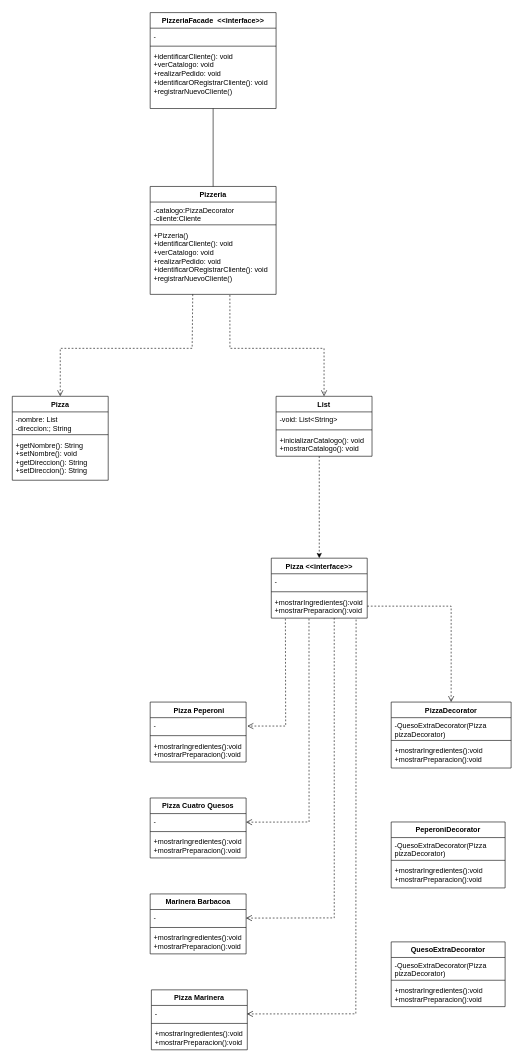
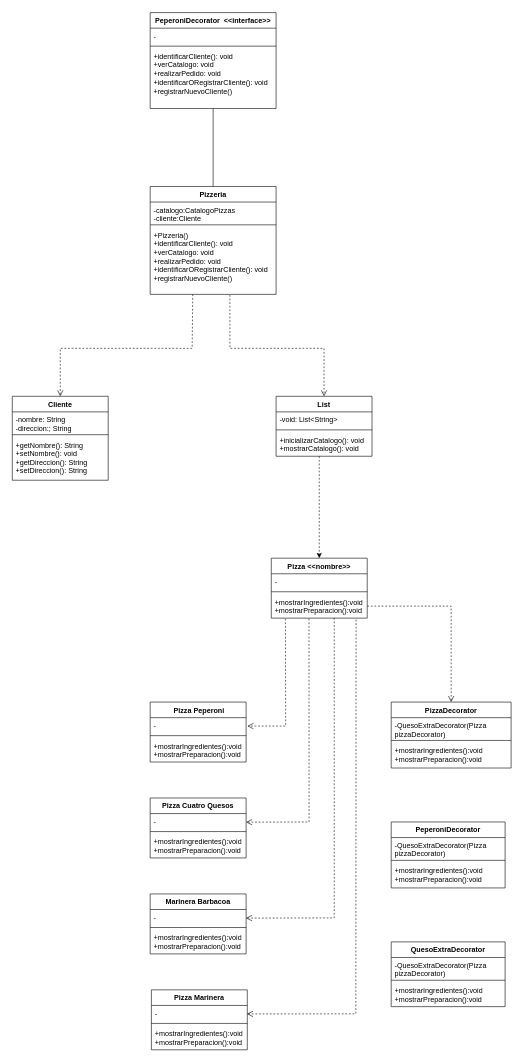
(213, 21) -> (213, 21)
(199, 215) -> (199, 215)
(60, 405) -> (60, 405)
(49, 425) -> (49, 425)
(320, 567) -> (320, 567)
